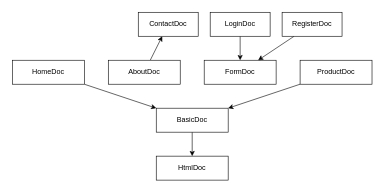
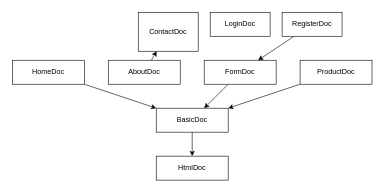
(168, 24) -> (168, 32)
(240, 54) -> none
none -> (208, 104)
